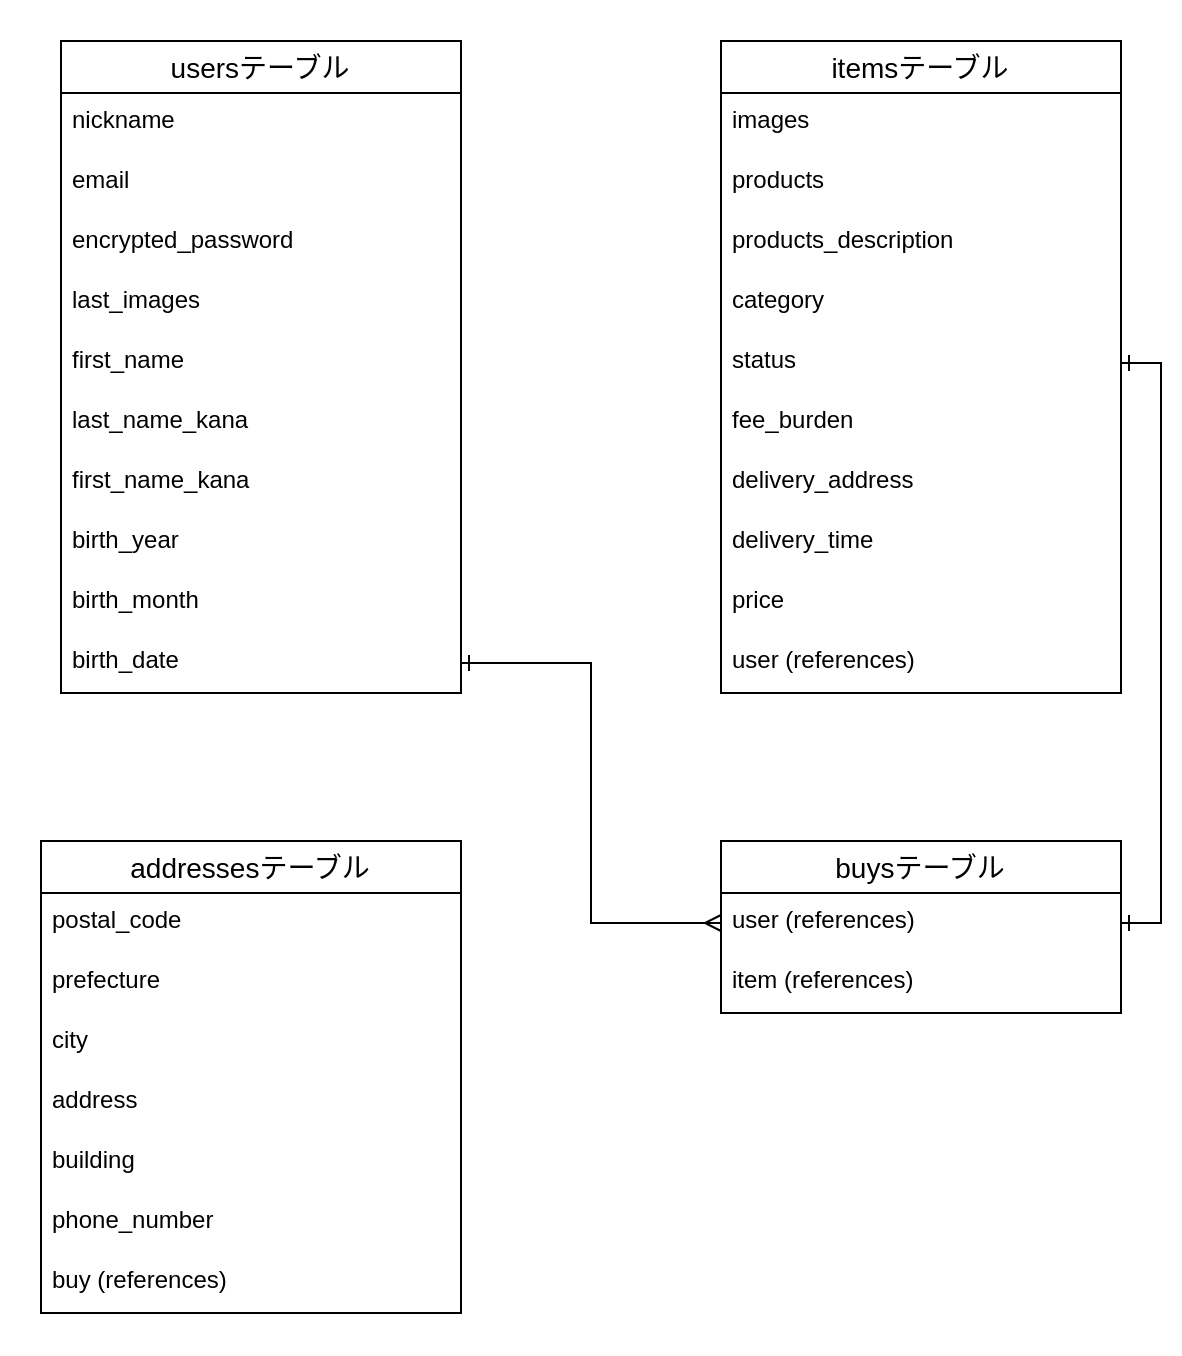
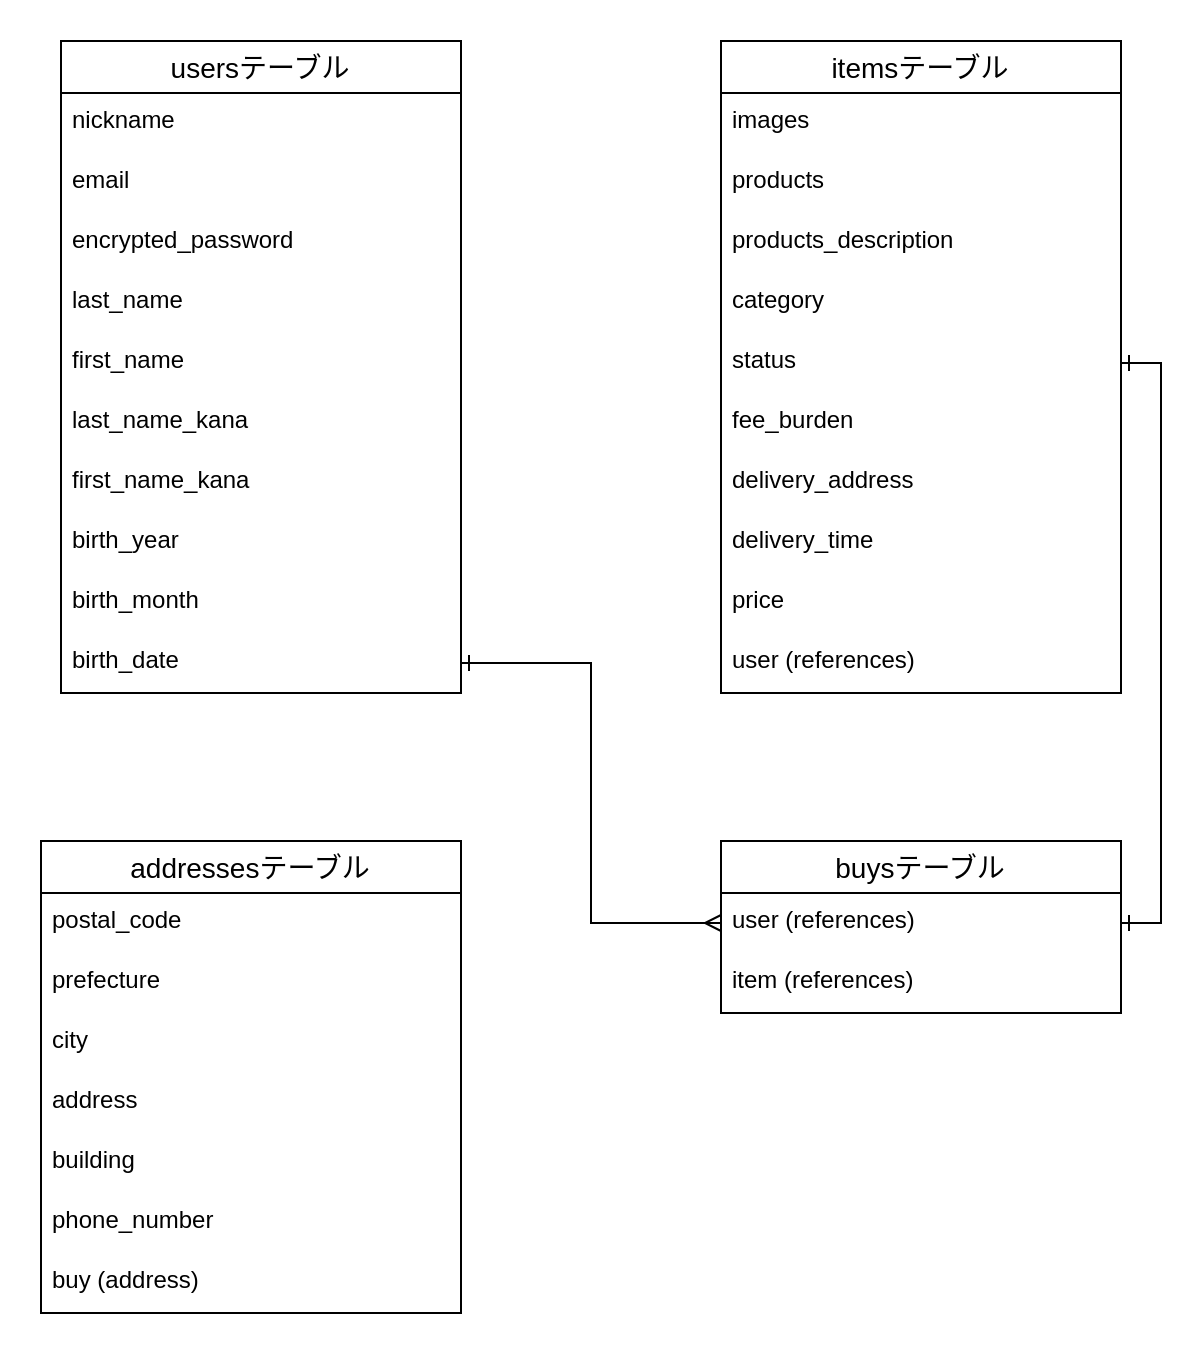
(140, 300) -> (129, 300)
(156, 1280) -> (136, 1280)
